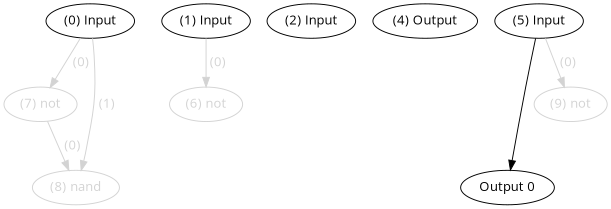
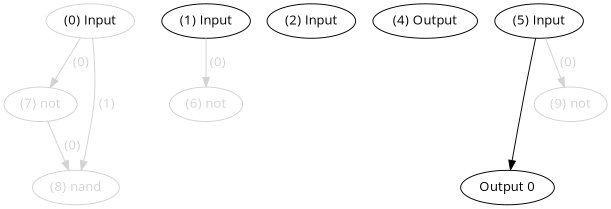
(90, 21) -> (90, 21)
